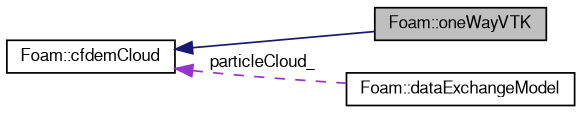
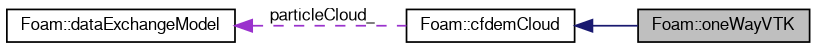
(269, 78) -> (330, 26)
